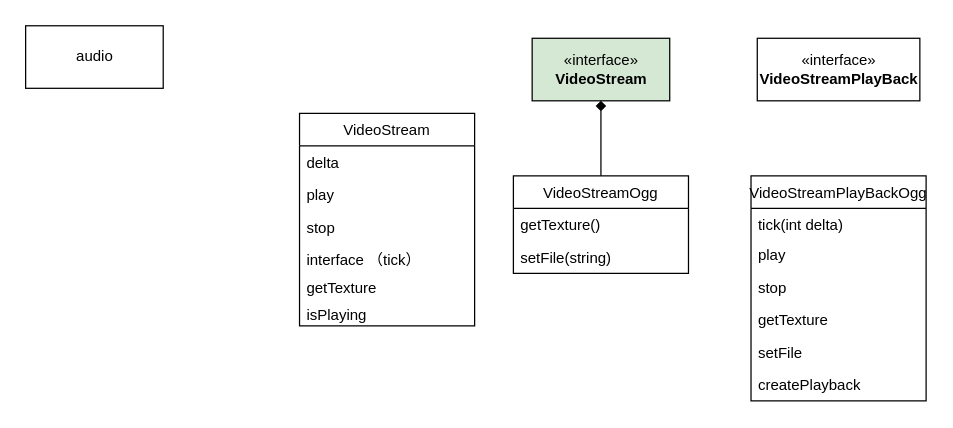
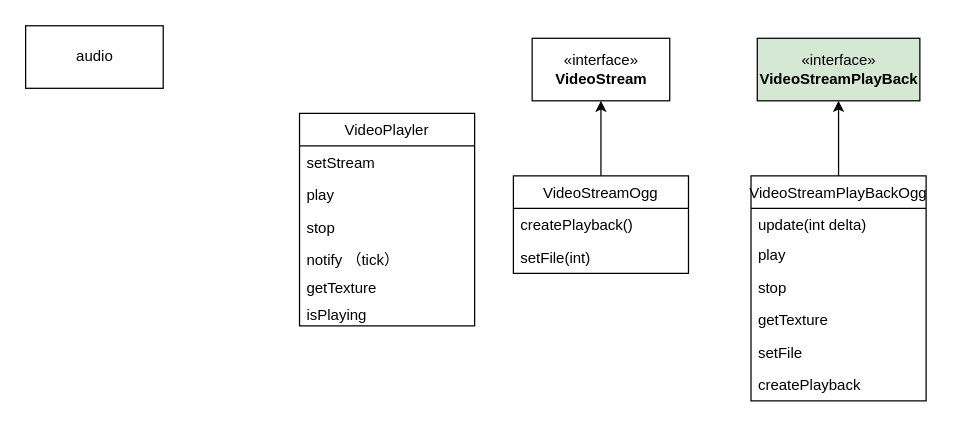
(601, 69) -> (601, 69)
(838, 69) -> (838, 69)
(601, 111) -> (601, 111)
(386, 130) -> (386, 130)
none -> (838, 141)
(325, 163) -> (344, 163)
(570, 225) -> (585, 225)
(813, 225) -> (823, 225)
(577, 258) -> (565, 258)
(374, 260) -> (362, 260)
